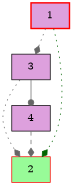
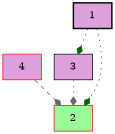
(50, 16) -> (93, 16)
(42, 37) -> (85, 37)
(31, 90) -> none
(31, 118) -> (22, 67)
